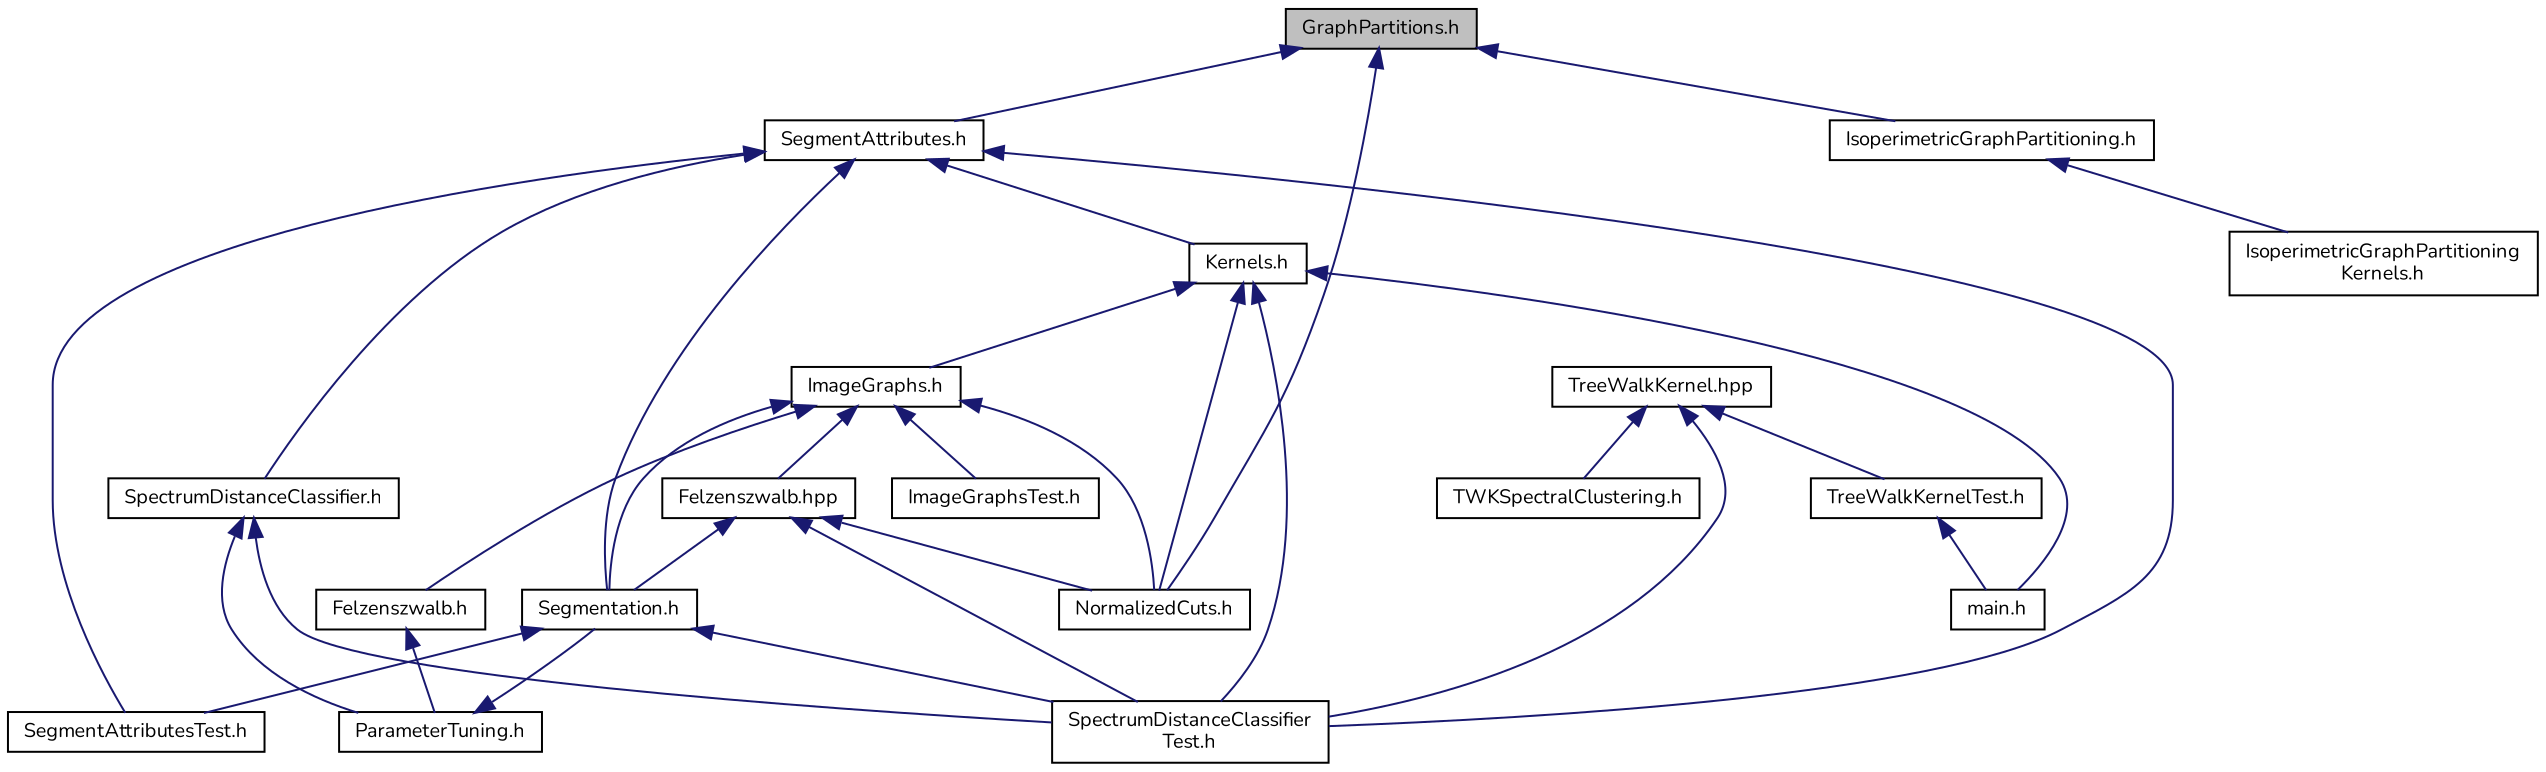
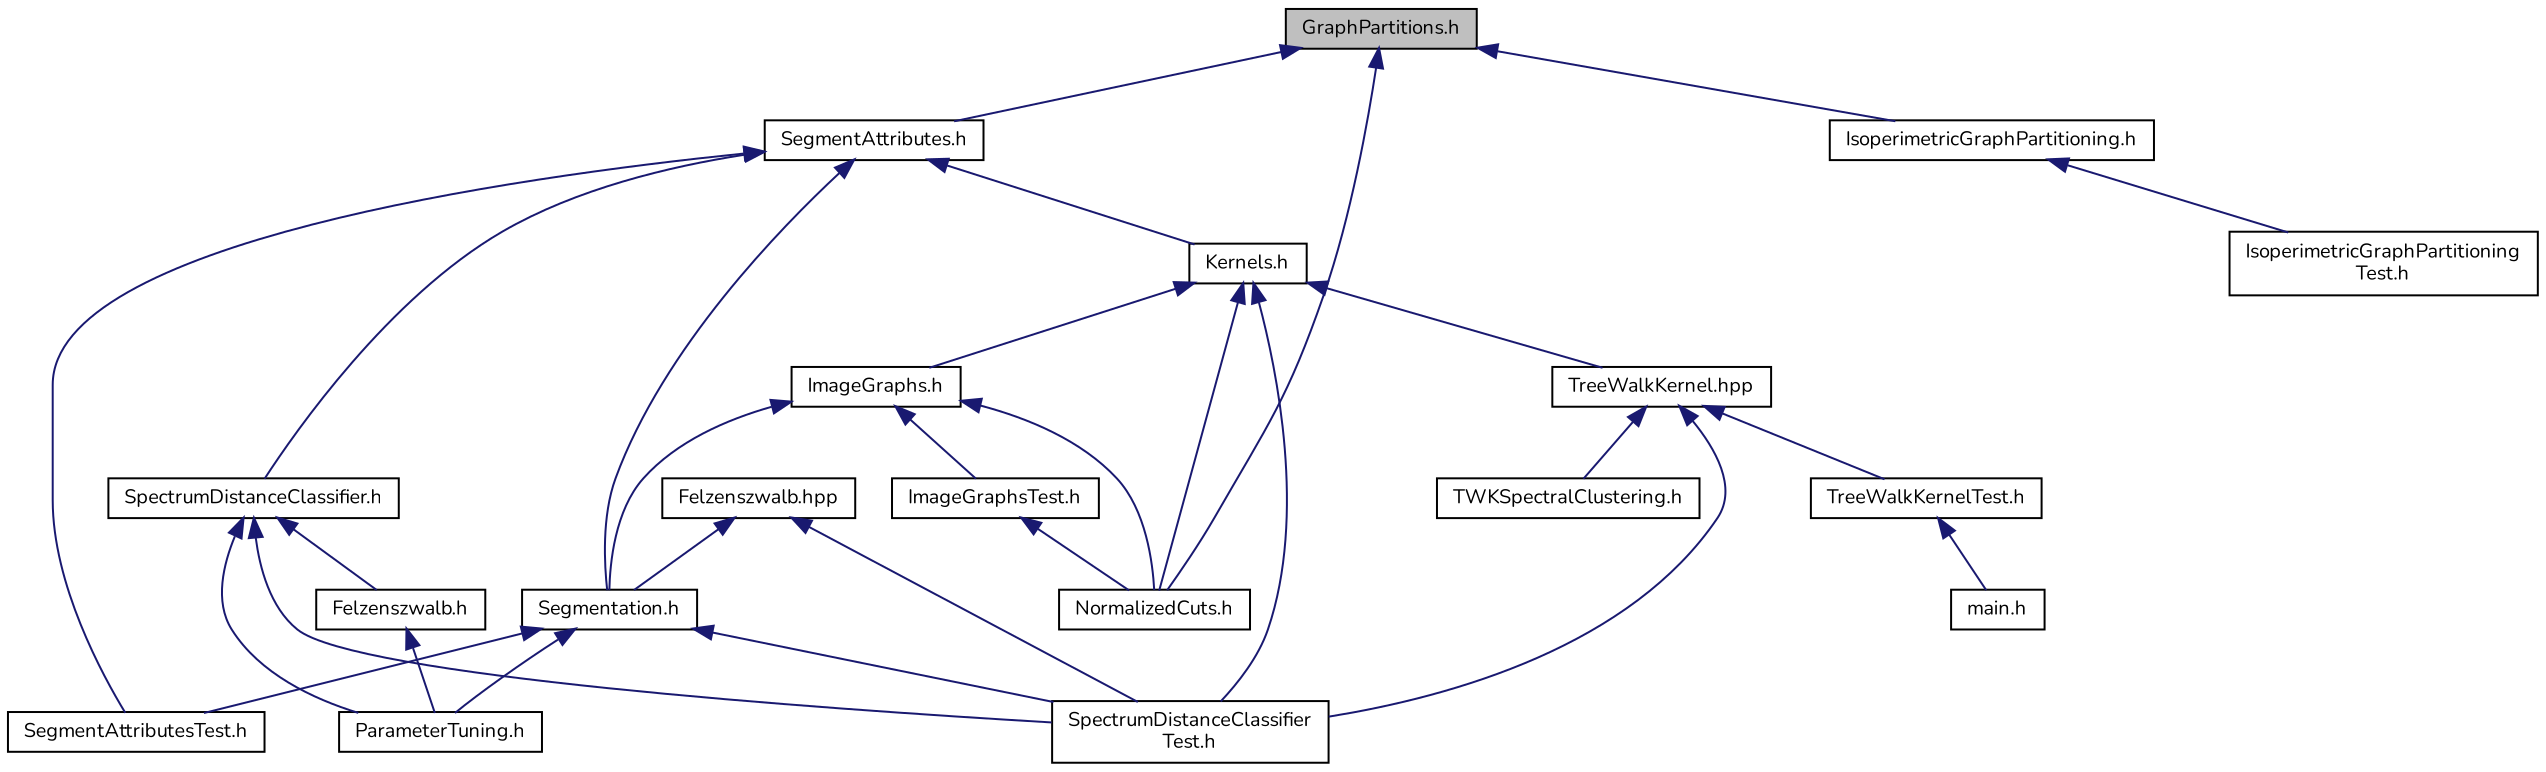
(2384, 264) -> (2384, 264)
(2110, 332) -> none
(1771, 347) -> (1465, 328)
(810, 449) -> none
(594, 489) -> (335, 560)
(967, 557) -> (1083, 560)
(544, 667) -> (521, 664)
